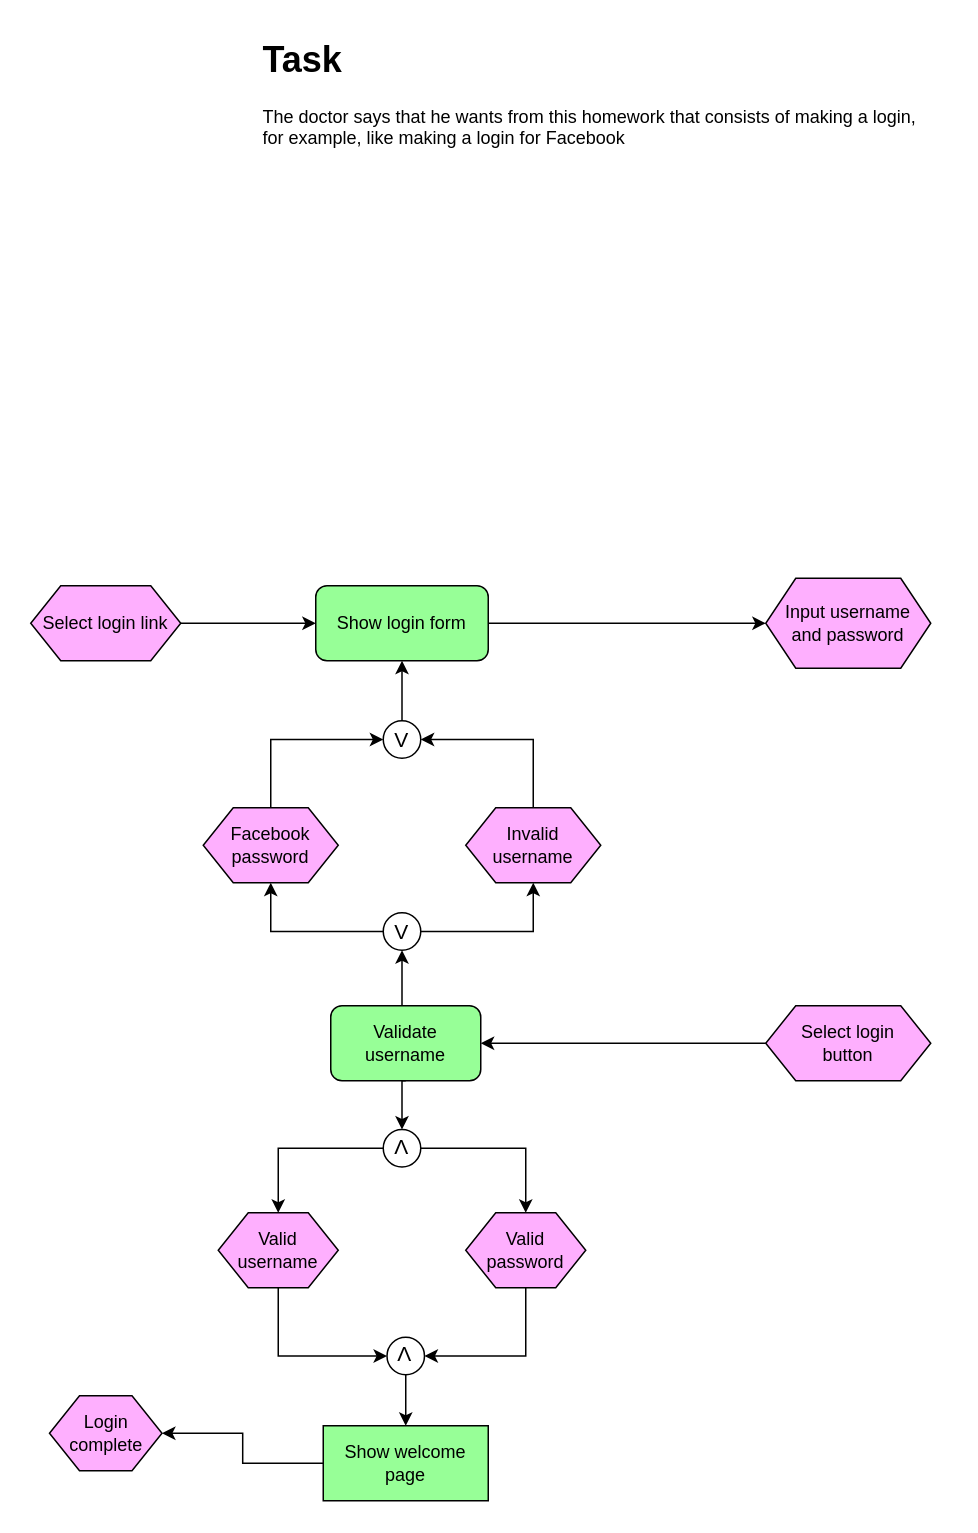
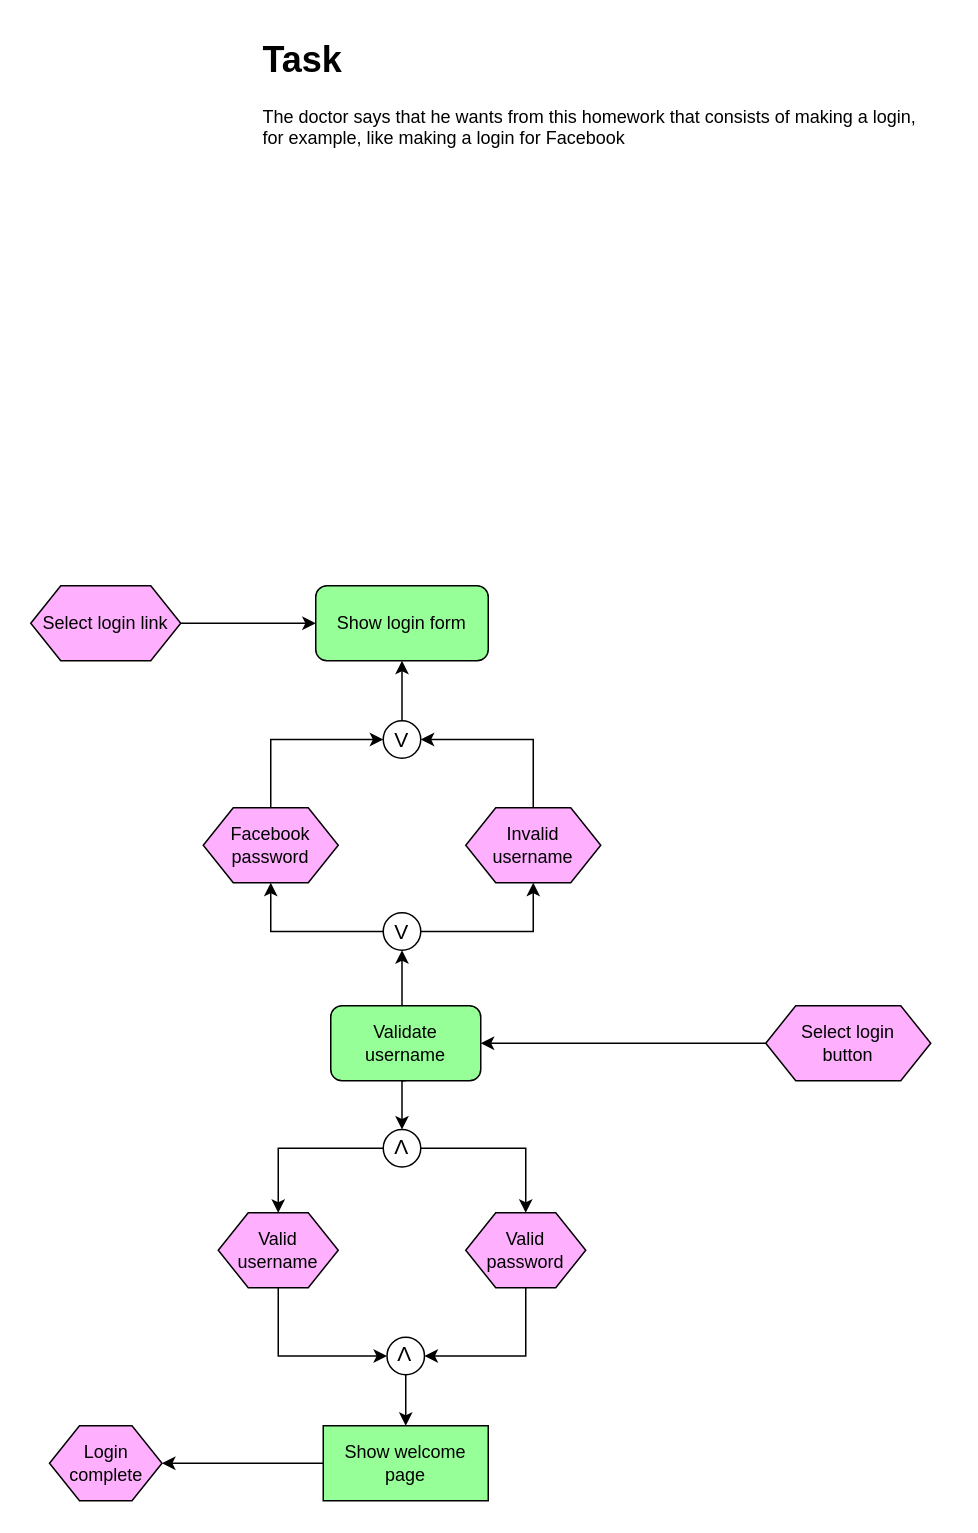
(622, 623) -> none
(848, 623) -> none
(106, 1433) -> (106, 1463)
